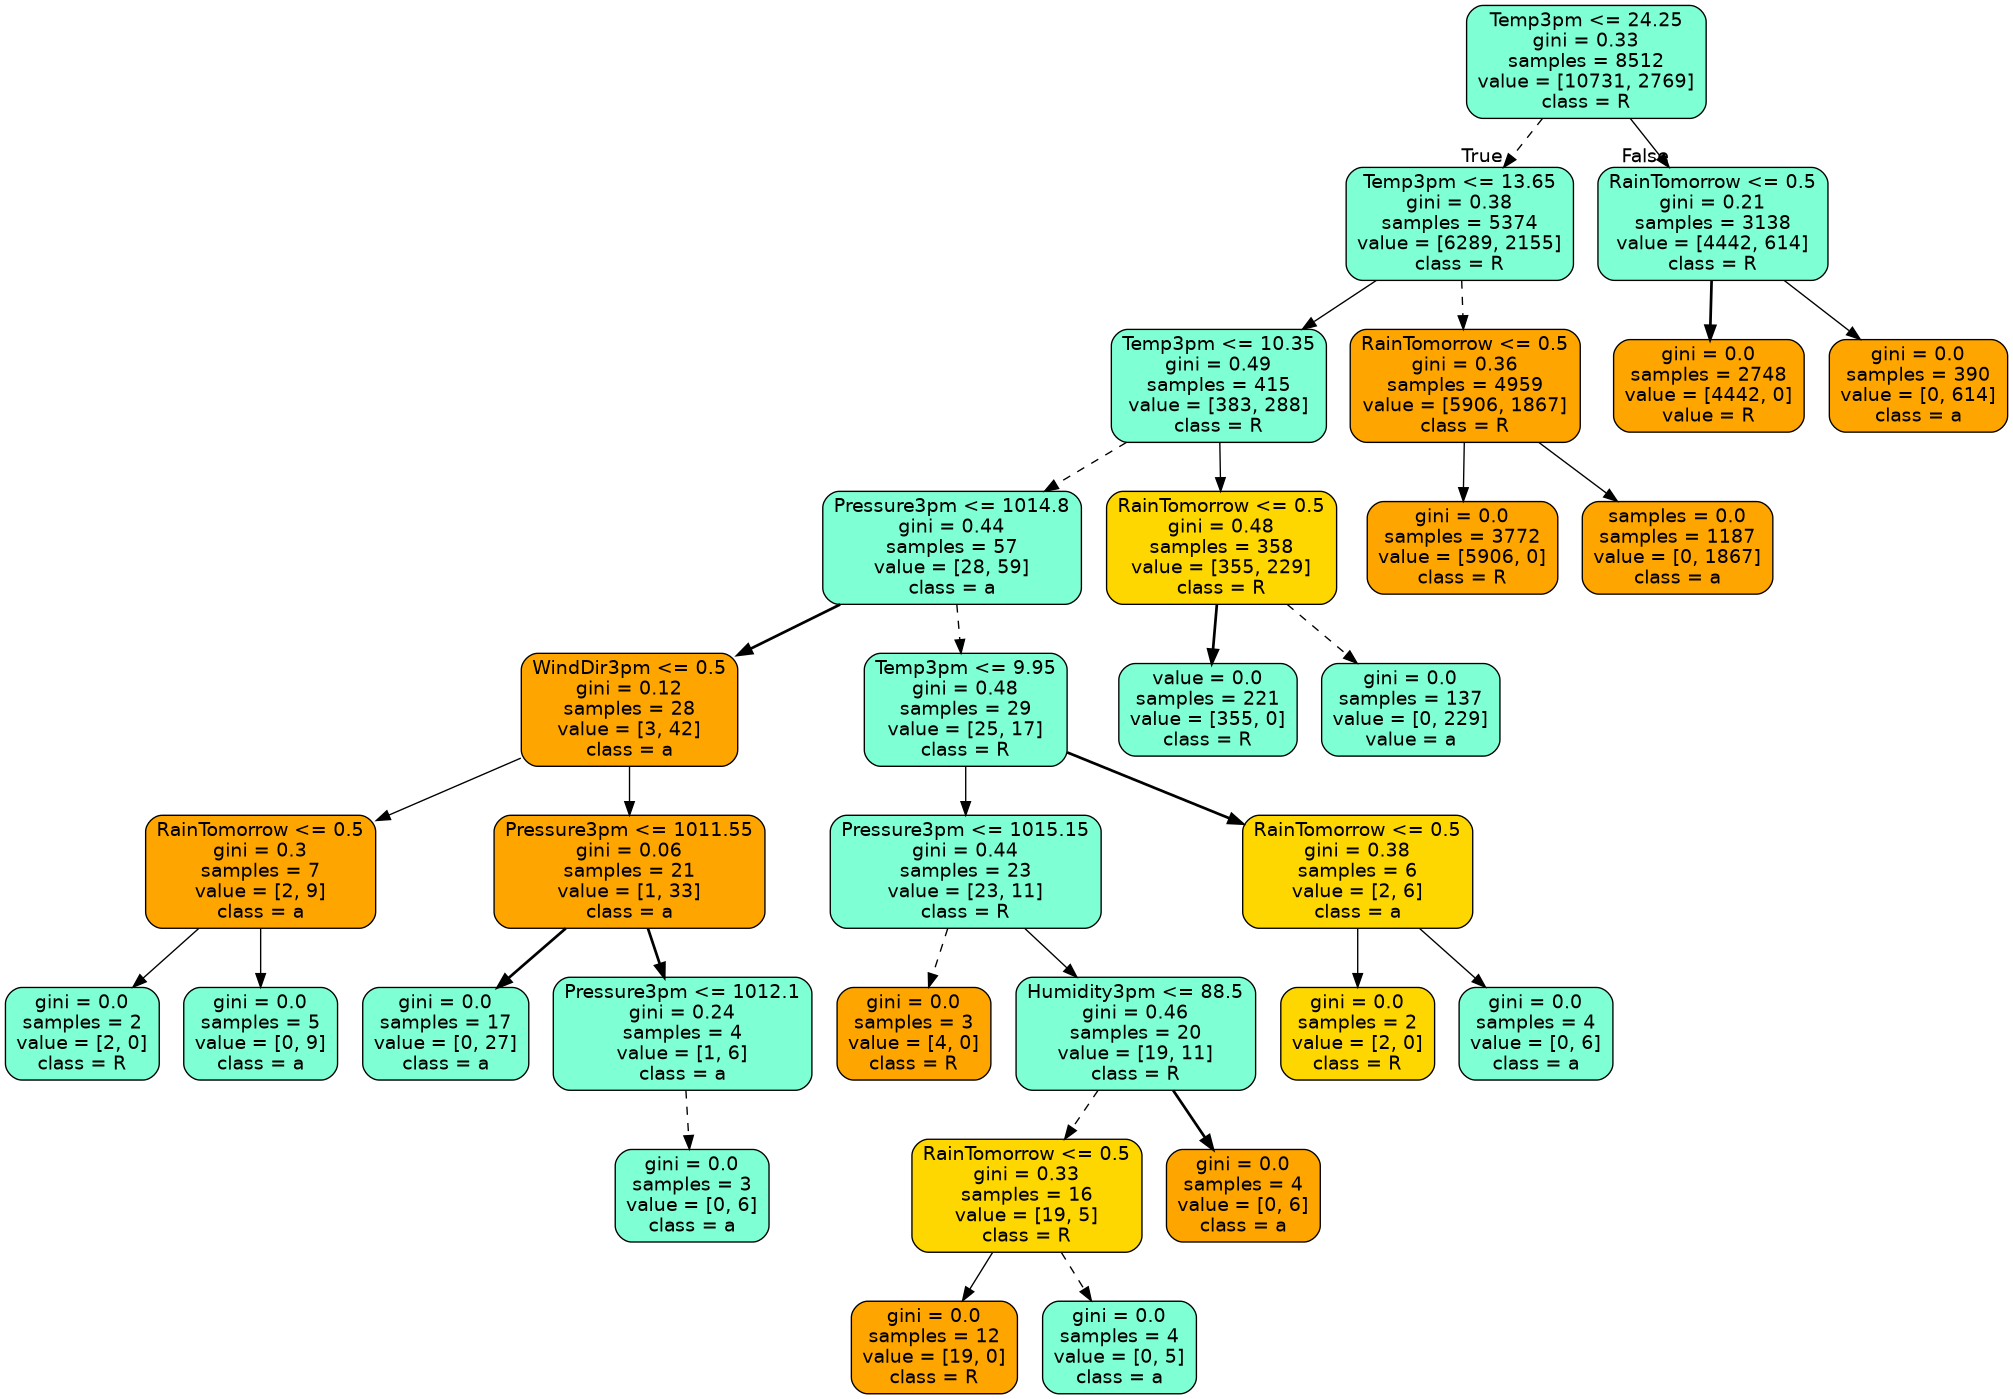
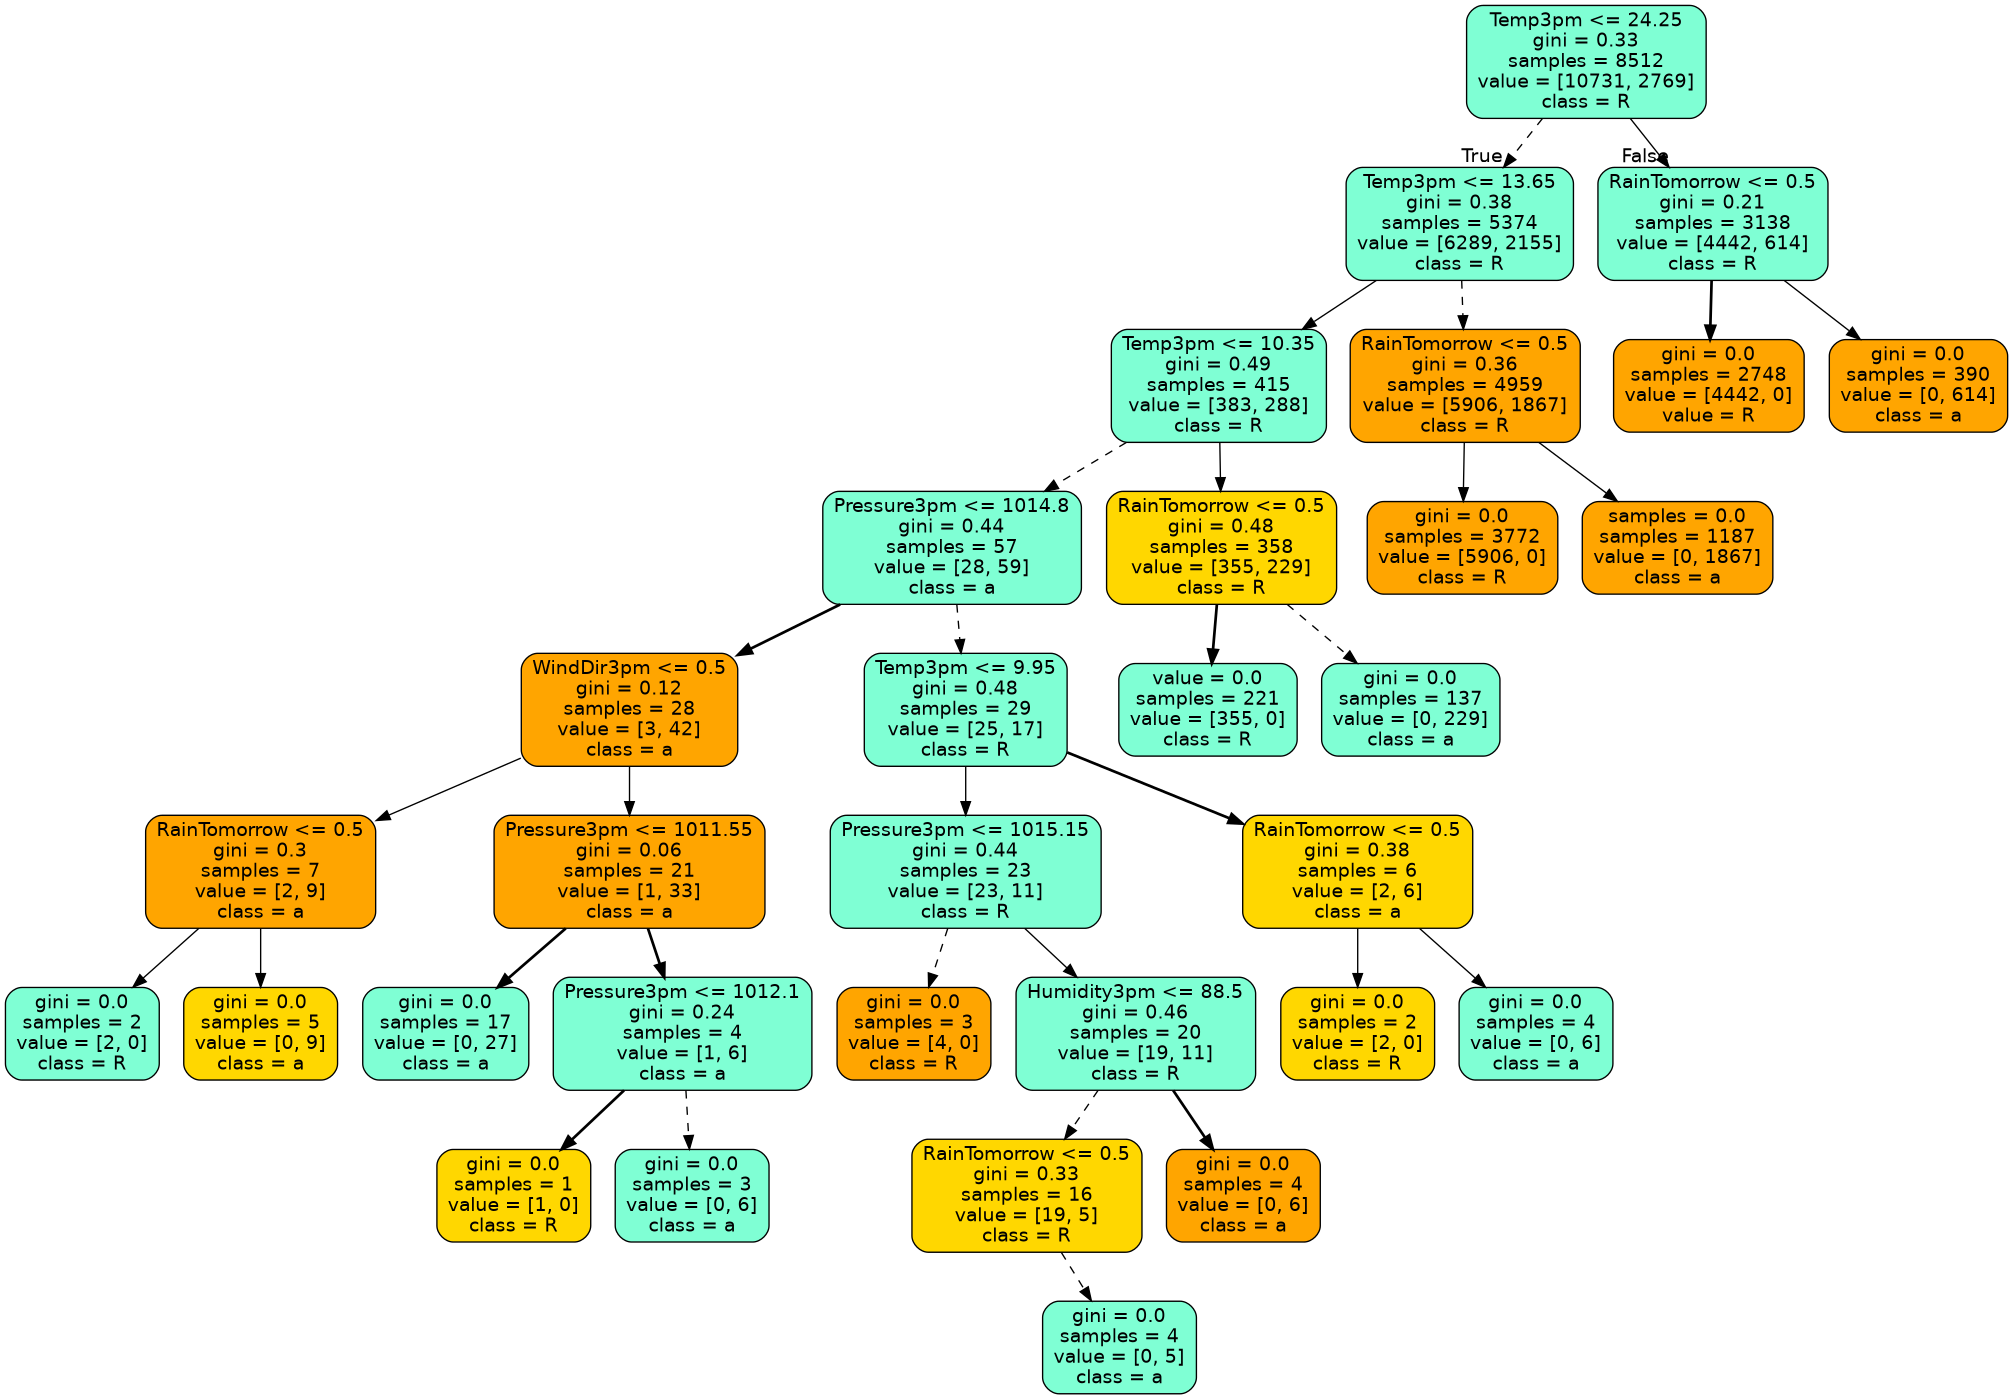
(1411, 710) -> (1411, 710)
(261, 1034) -> (261, 1034)
none -> (514, 1196)
(934, 1348) -> none
